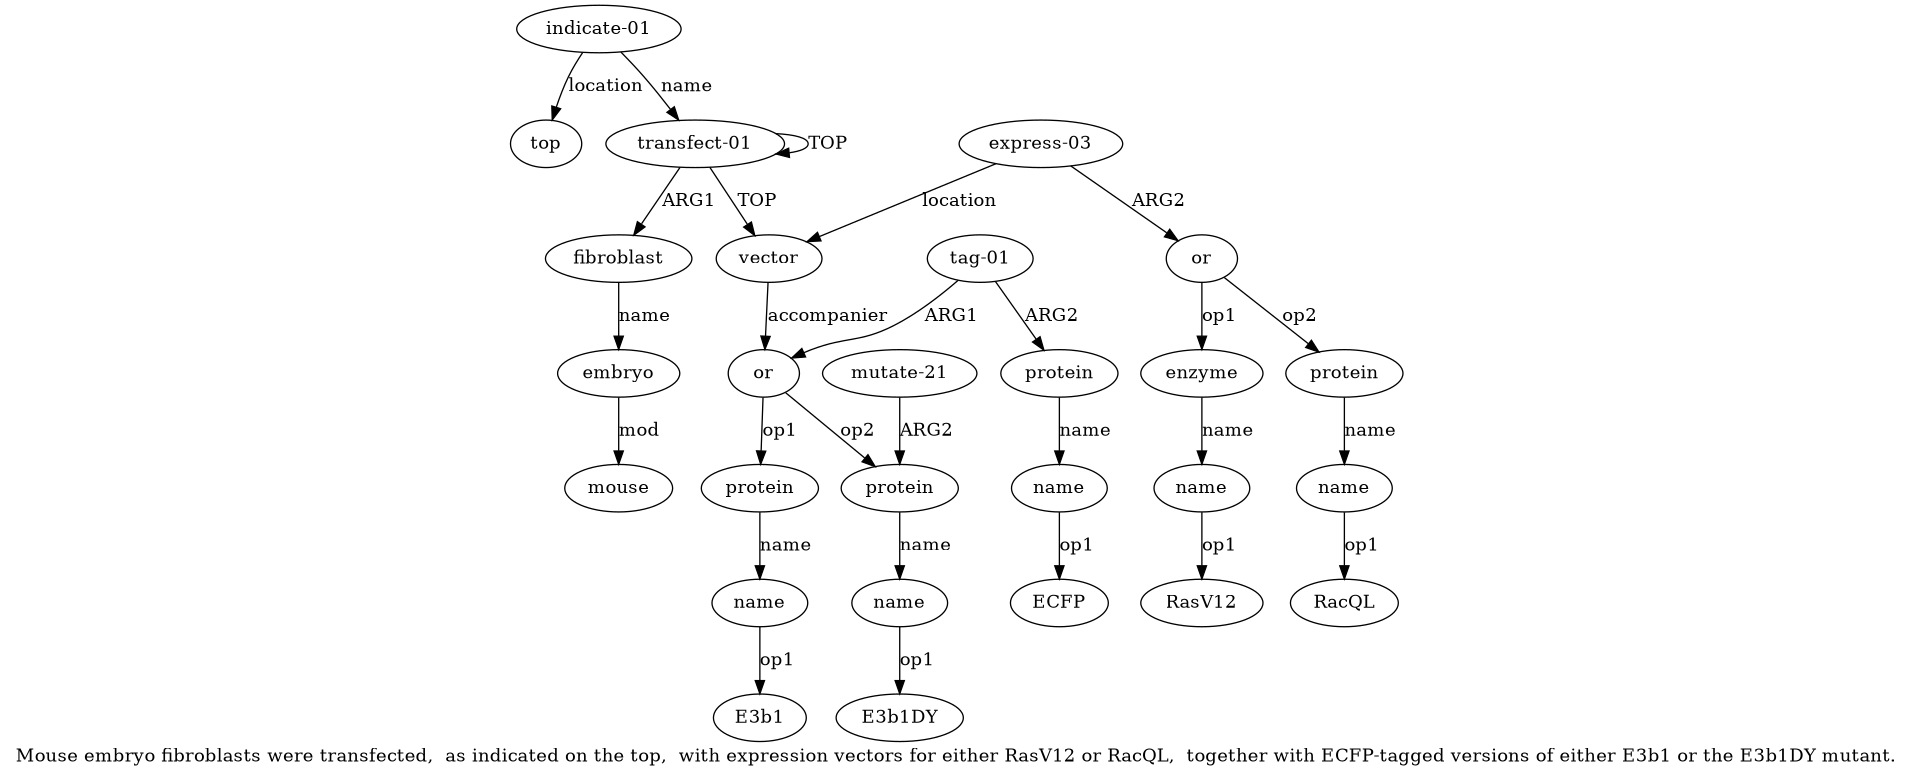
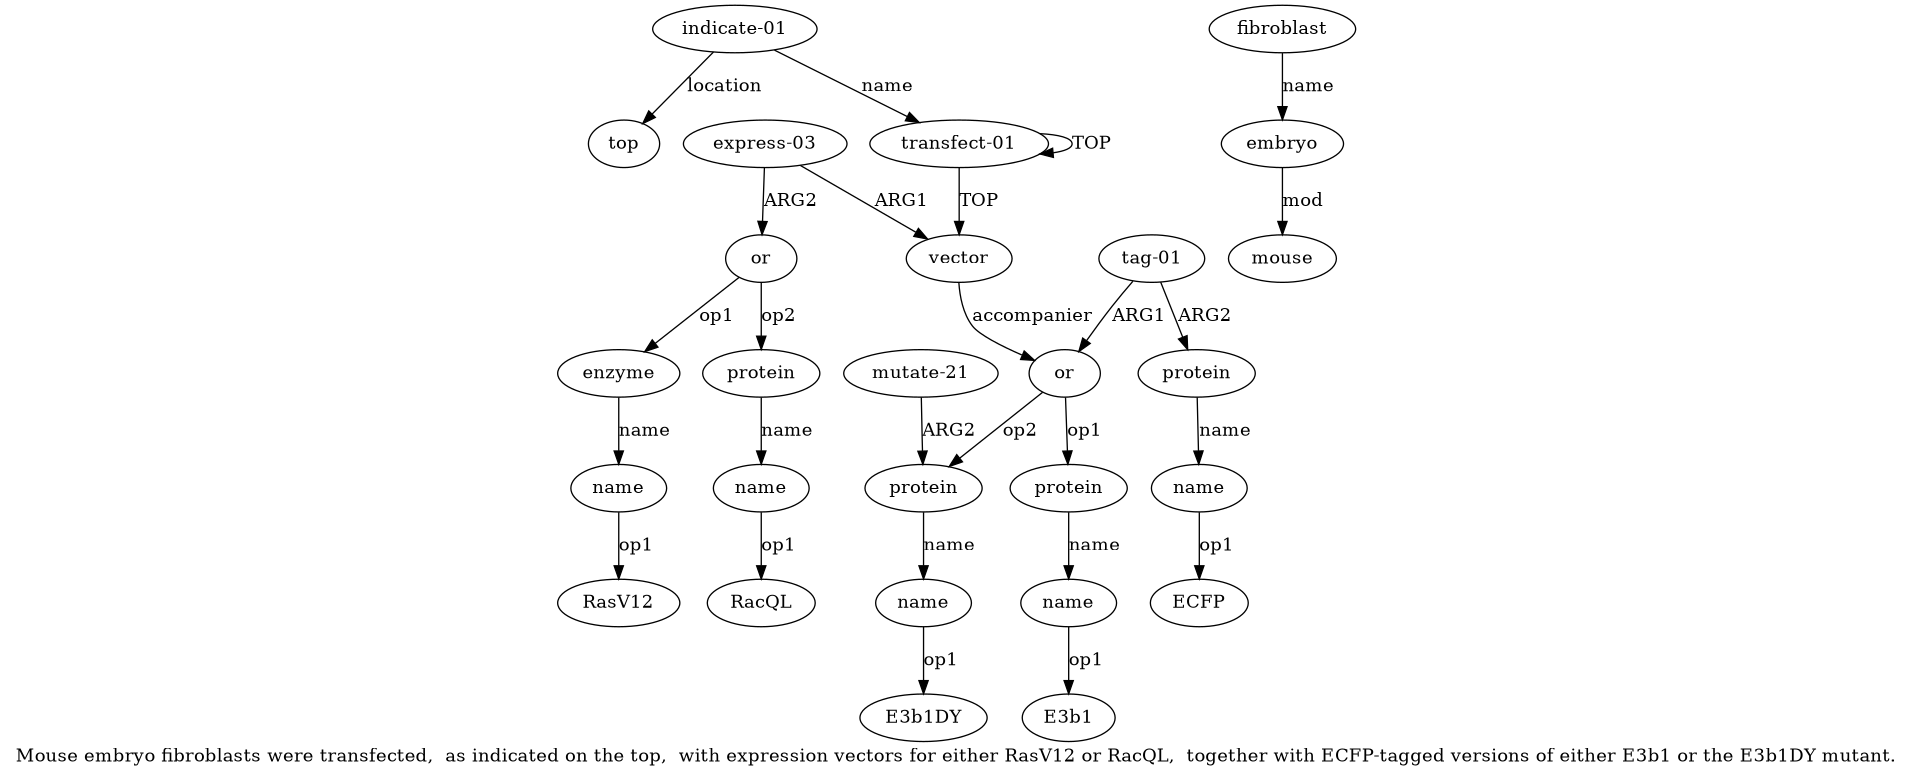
(661, 196) -> none
(960, 201) -> (902, 201)
